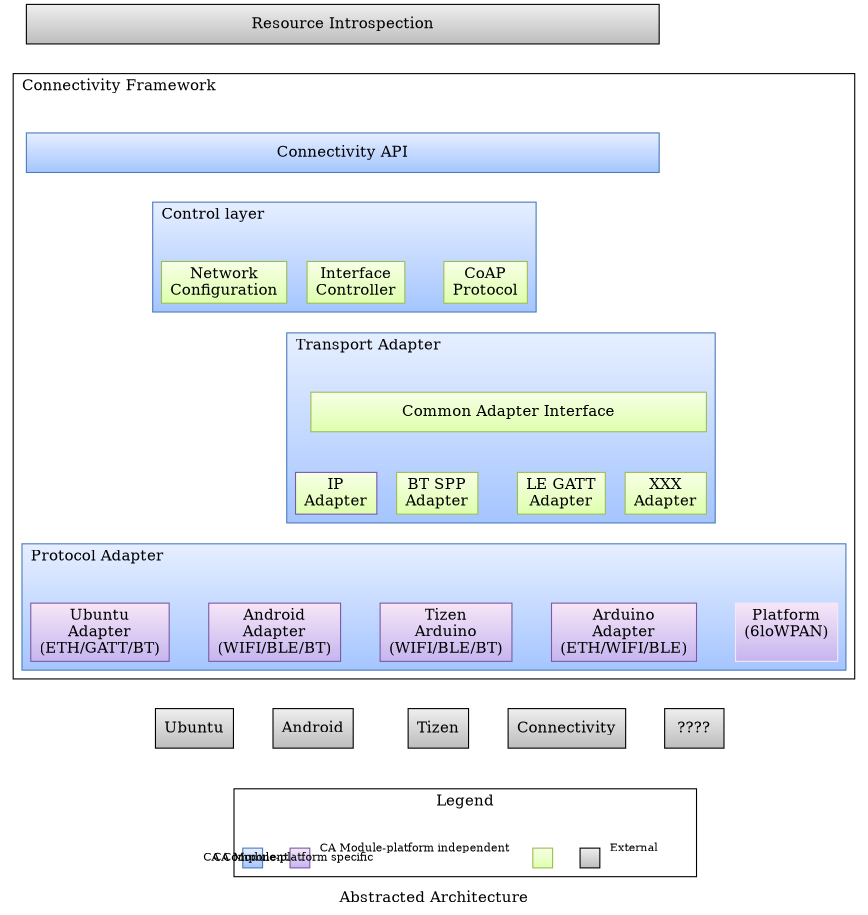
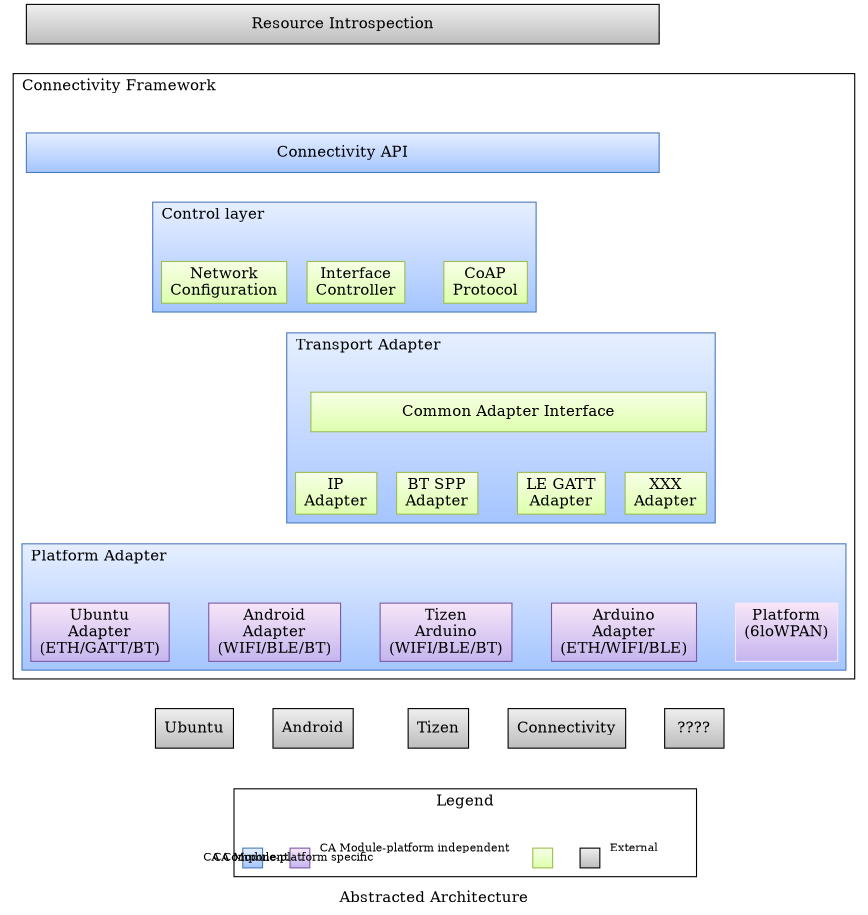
(336, 493) -> (336, 493)
(97, 556) -> (99, 556)
